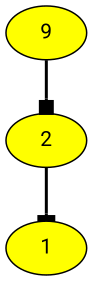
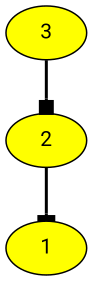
(46, 33) -> (46, 33)
